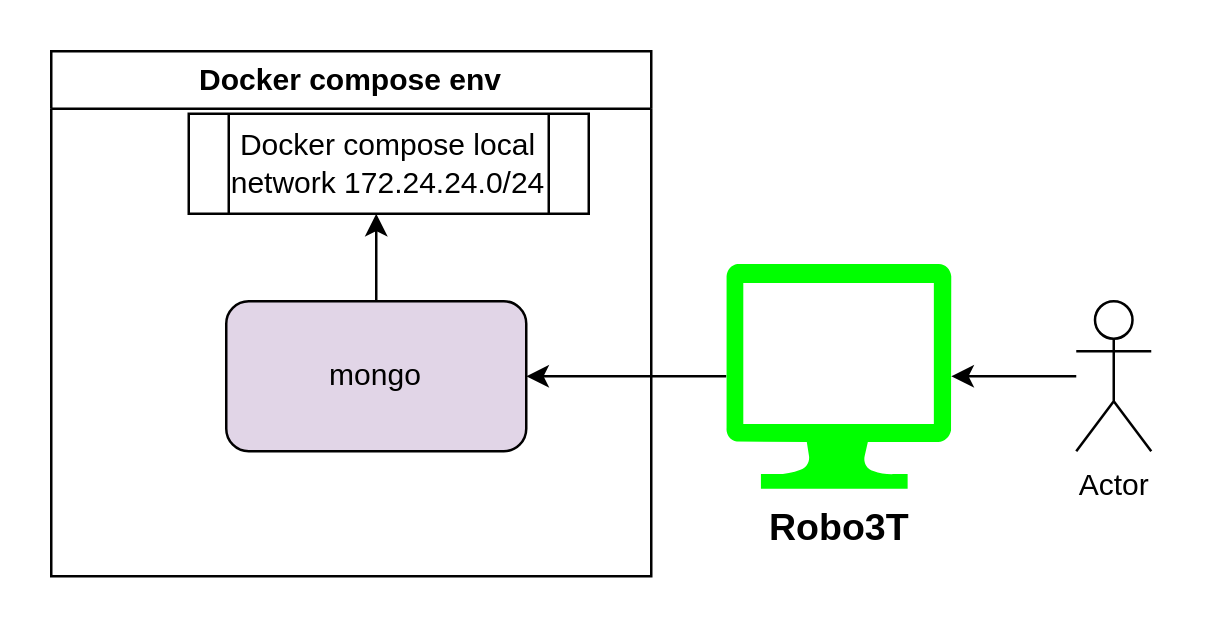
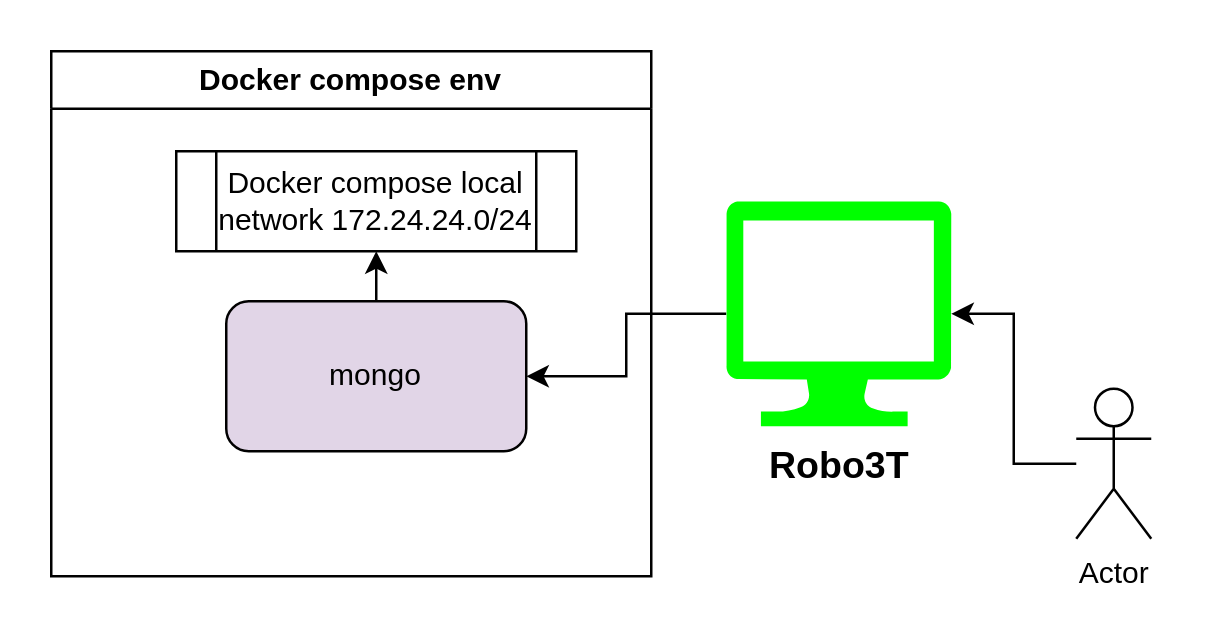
(389, 164) -> (376, 201)
(839, 376) -> (839, 314)
(1114, 376) -> (1114, 464)
